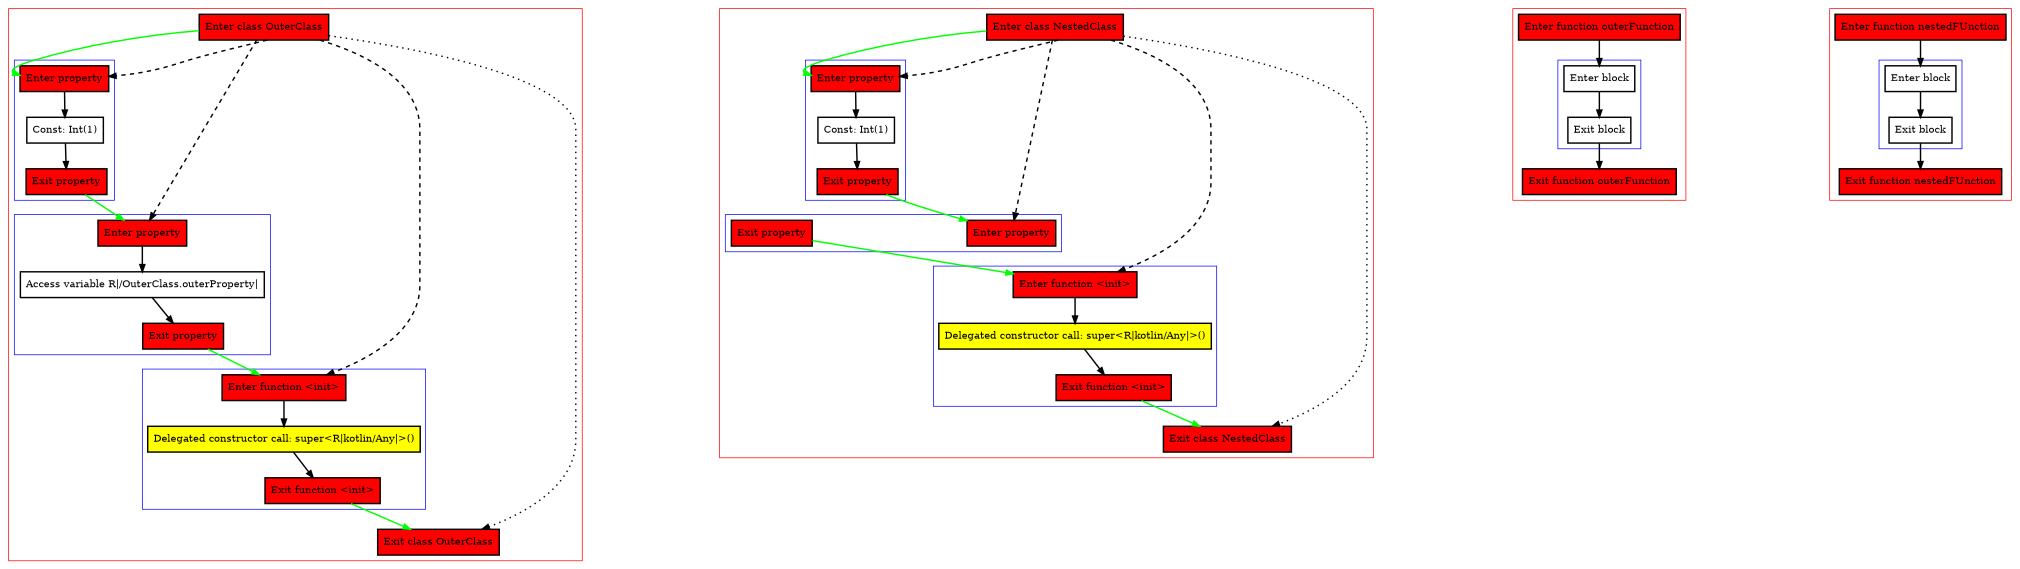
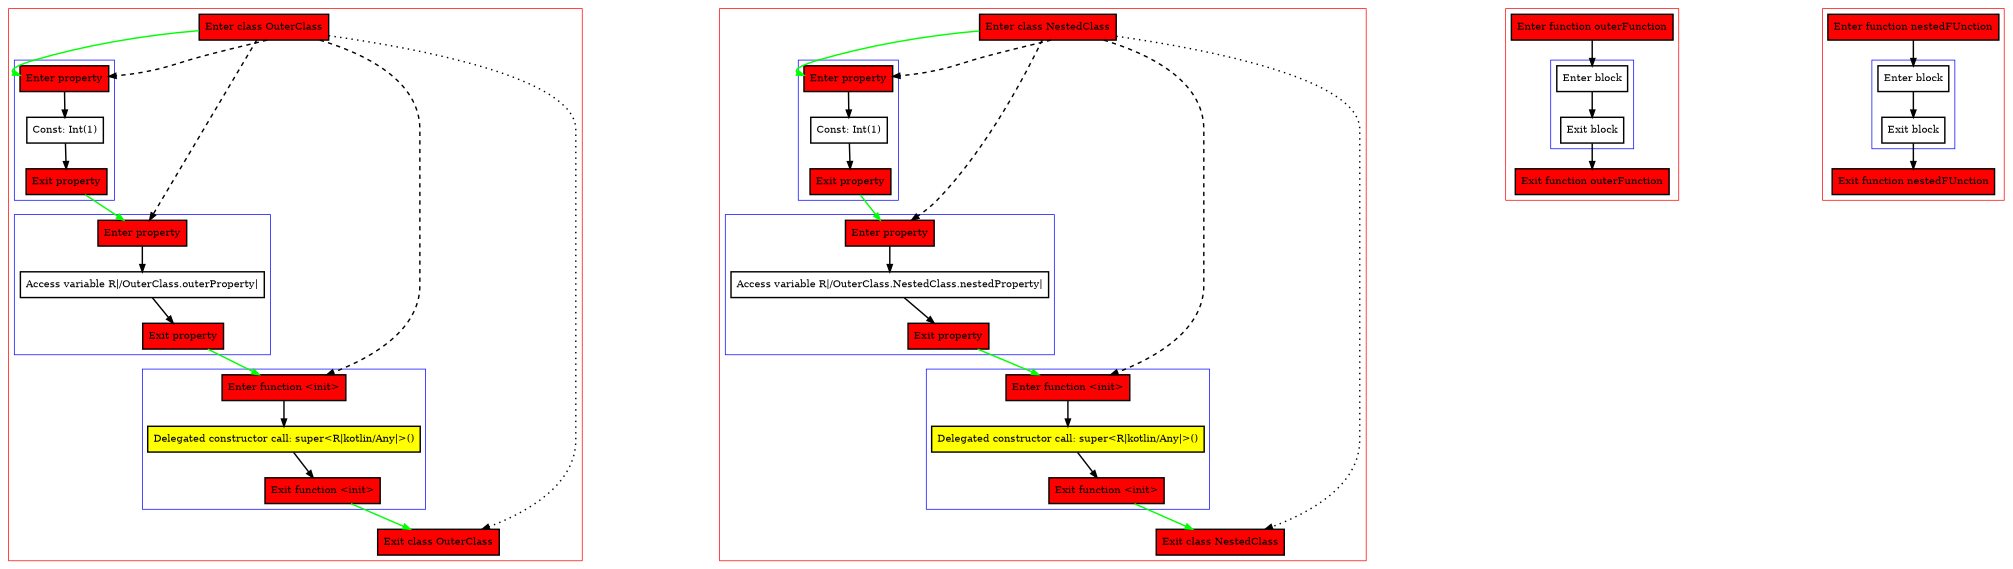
none -> (890, 285)
